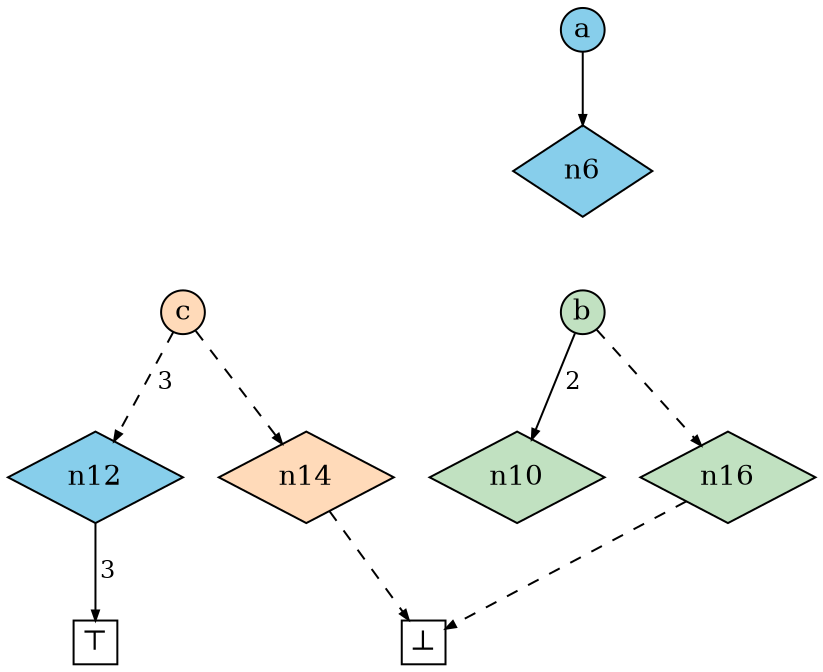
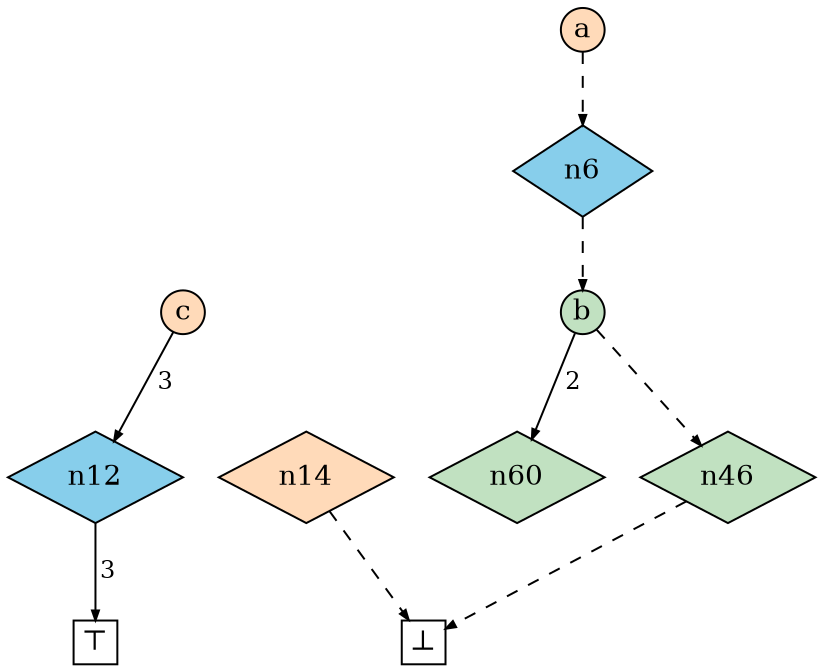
(583, 30) -> (583, 30)
(583, 83) -> (583, 83)
none -> (583, 249)
(146, 382) -> (146, 382)
(236, 383) -> none
(517, 477) -> (517, 477)
(728, 477) -> (728, 477)
